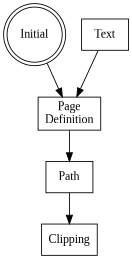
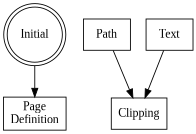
(89, 70) -> (156, 70)
(69, 141) -> none
